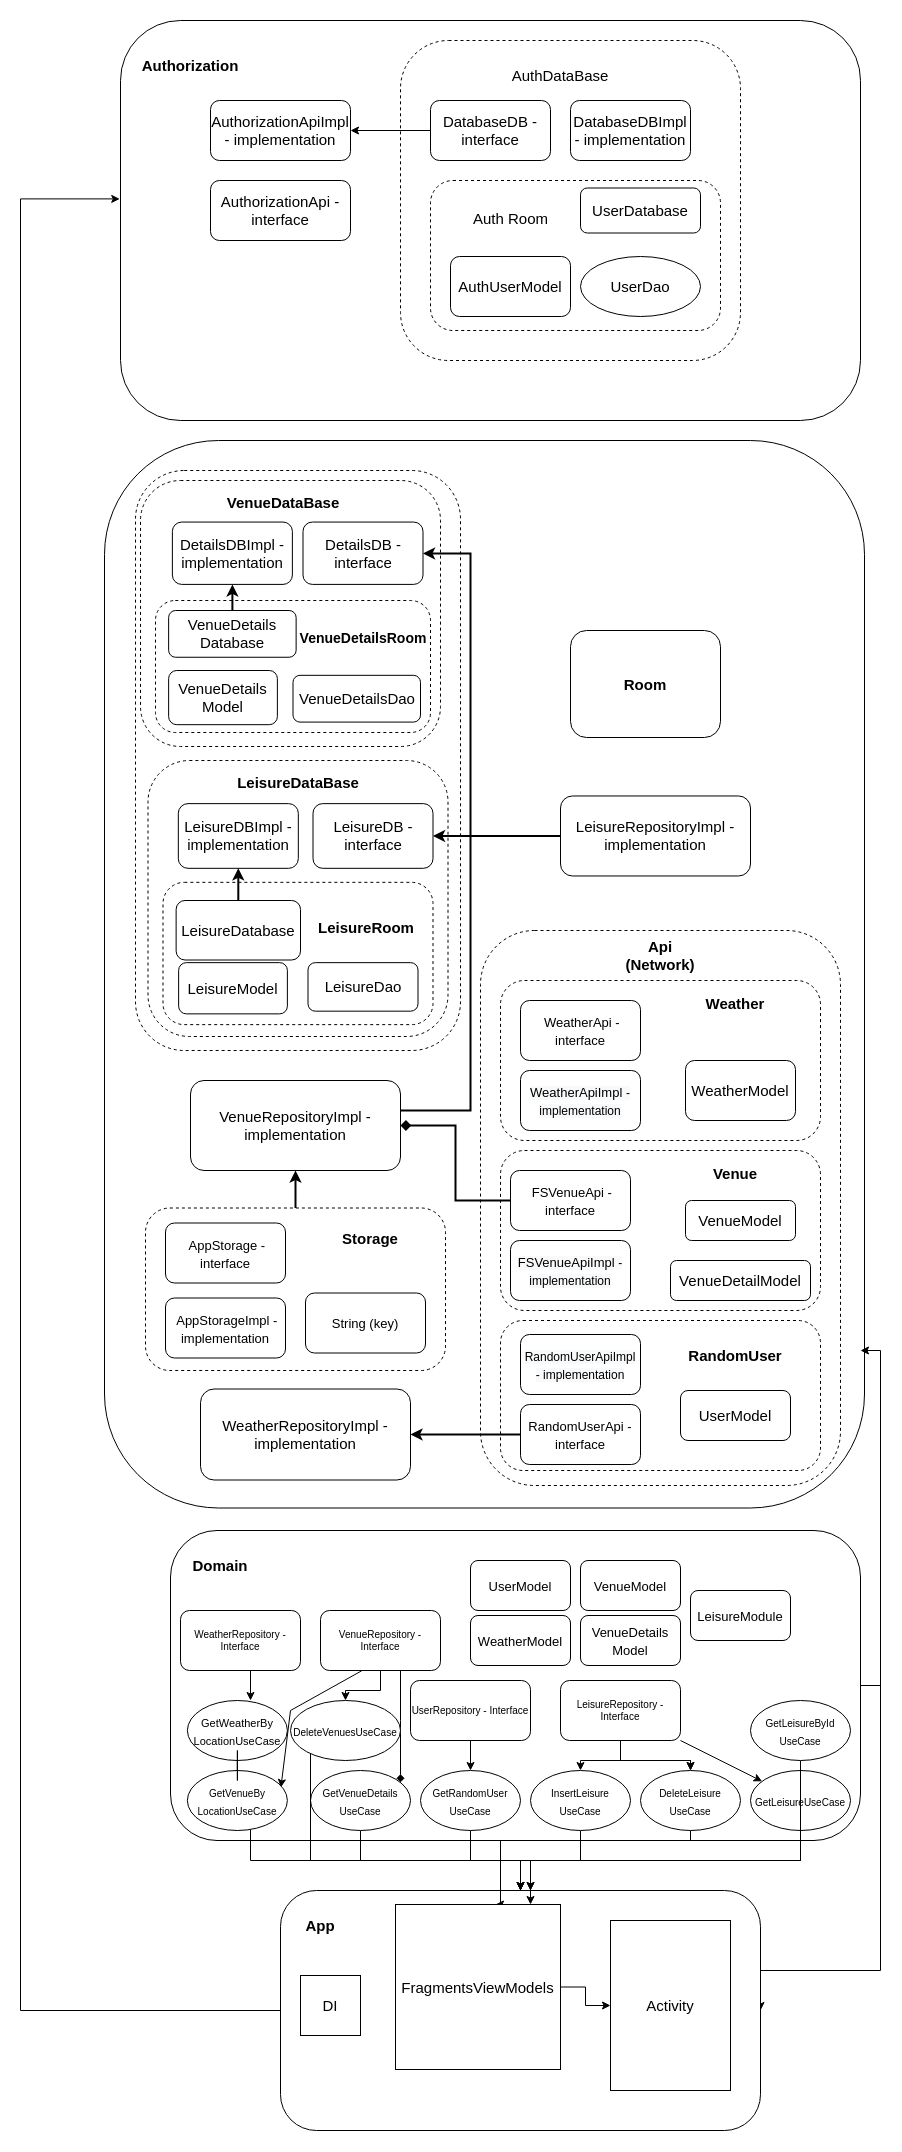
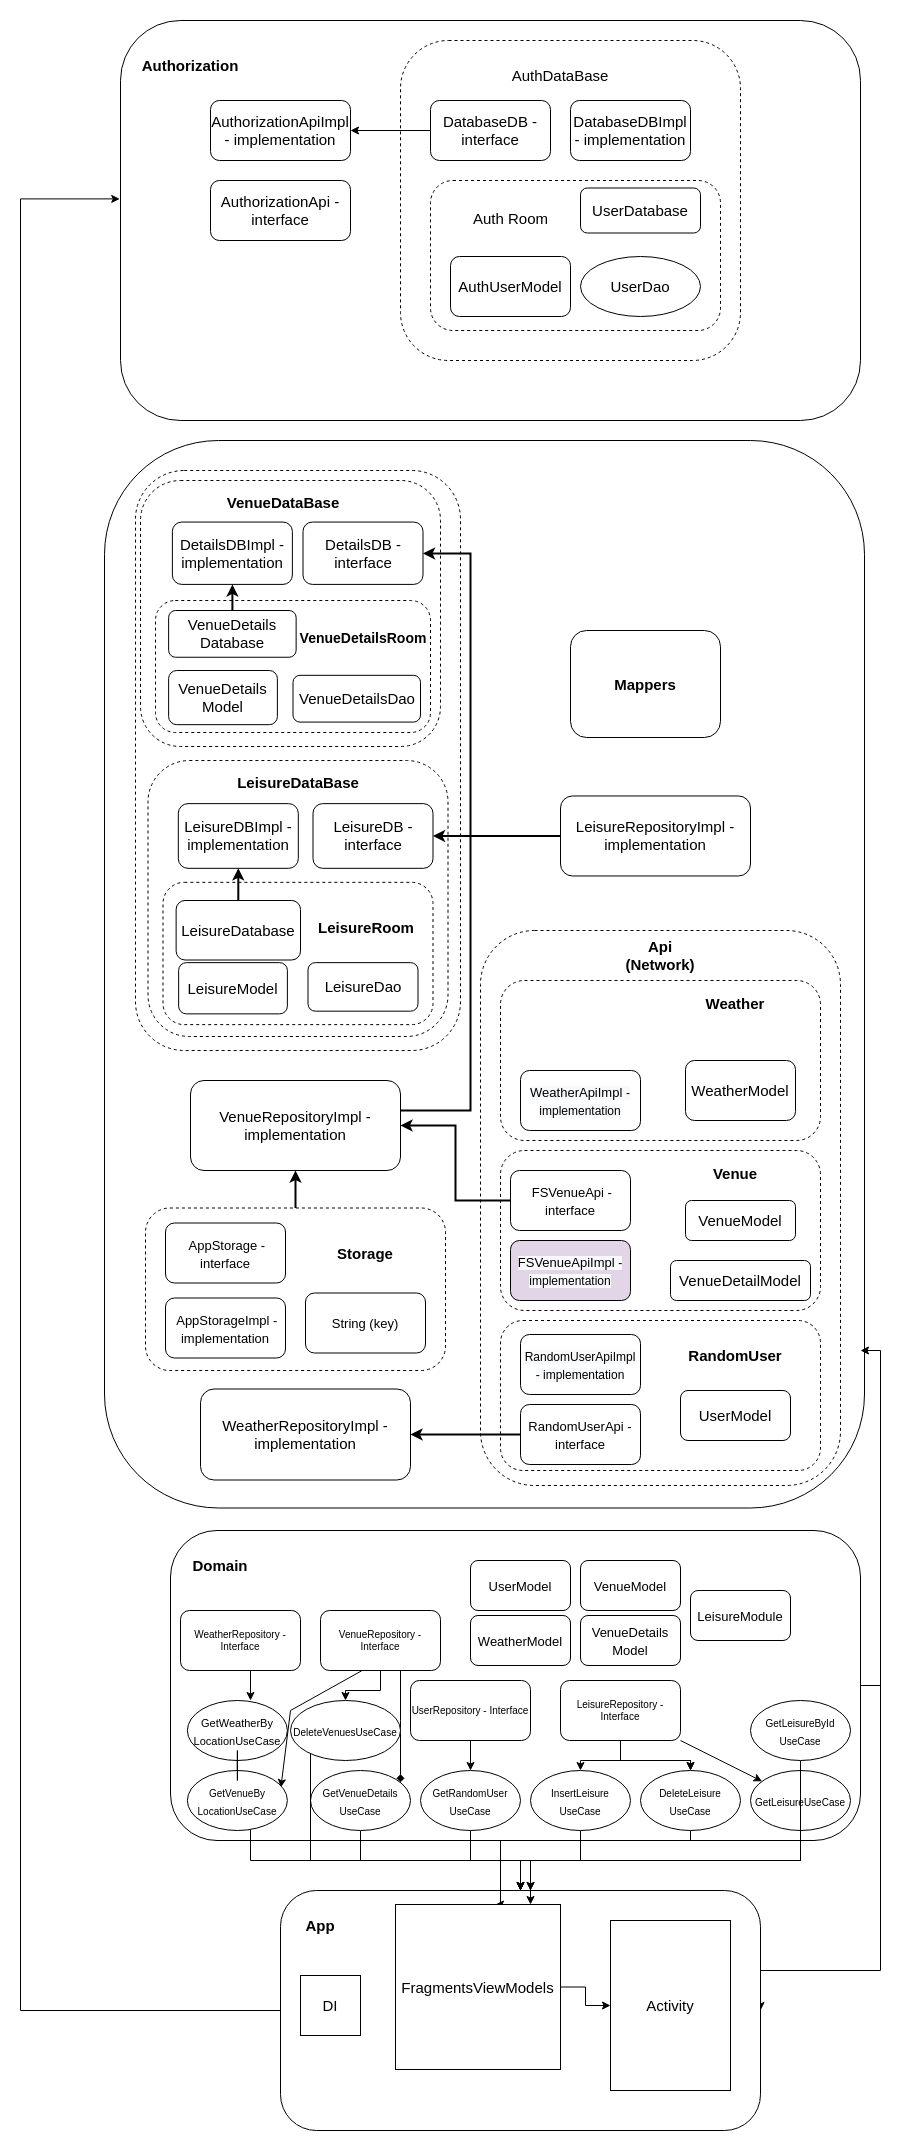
(646, 685) -> (646, 685)
(581, 1031) -> none
(411, 1126) -> (411, 1126)
(371, 1238) -> (366, 1253)
(571, 1271) -> (571, 1271)
